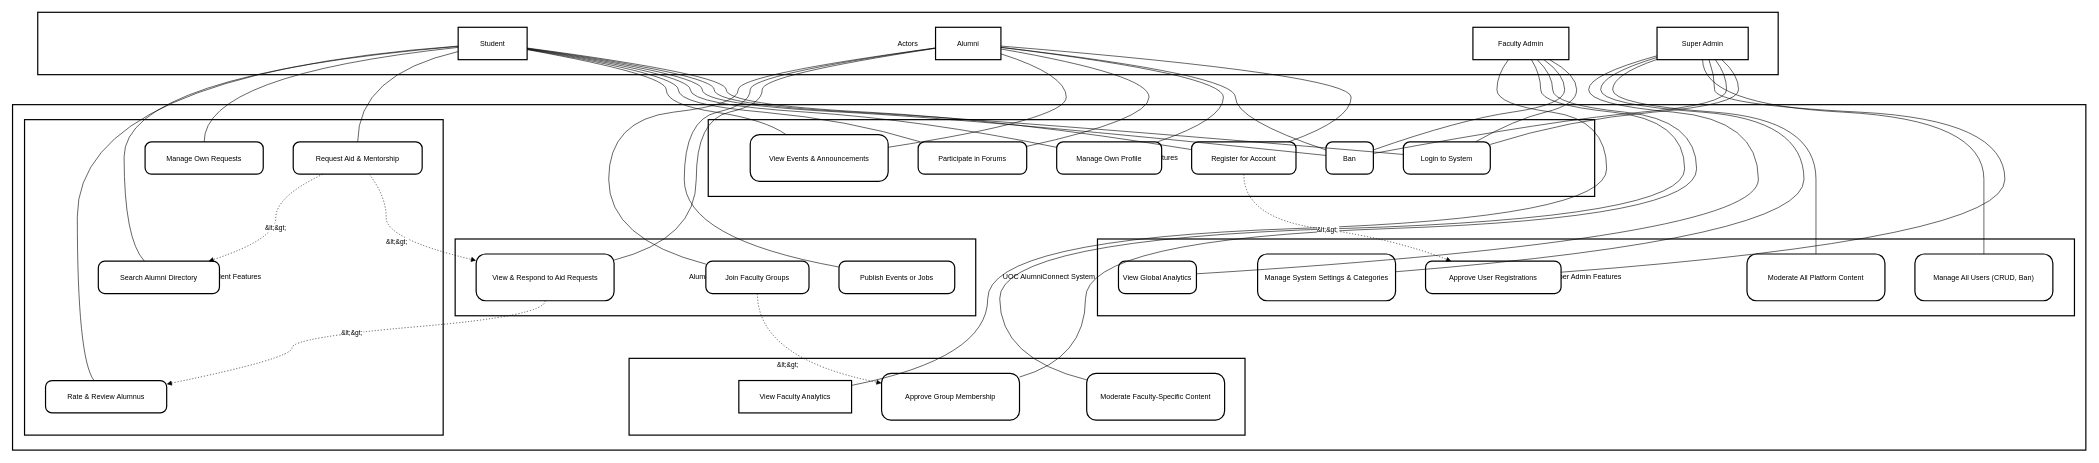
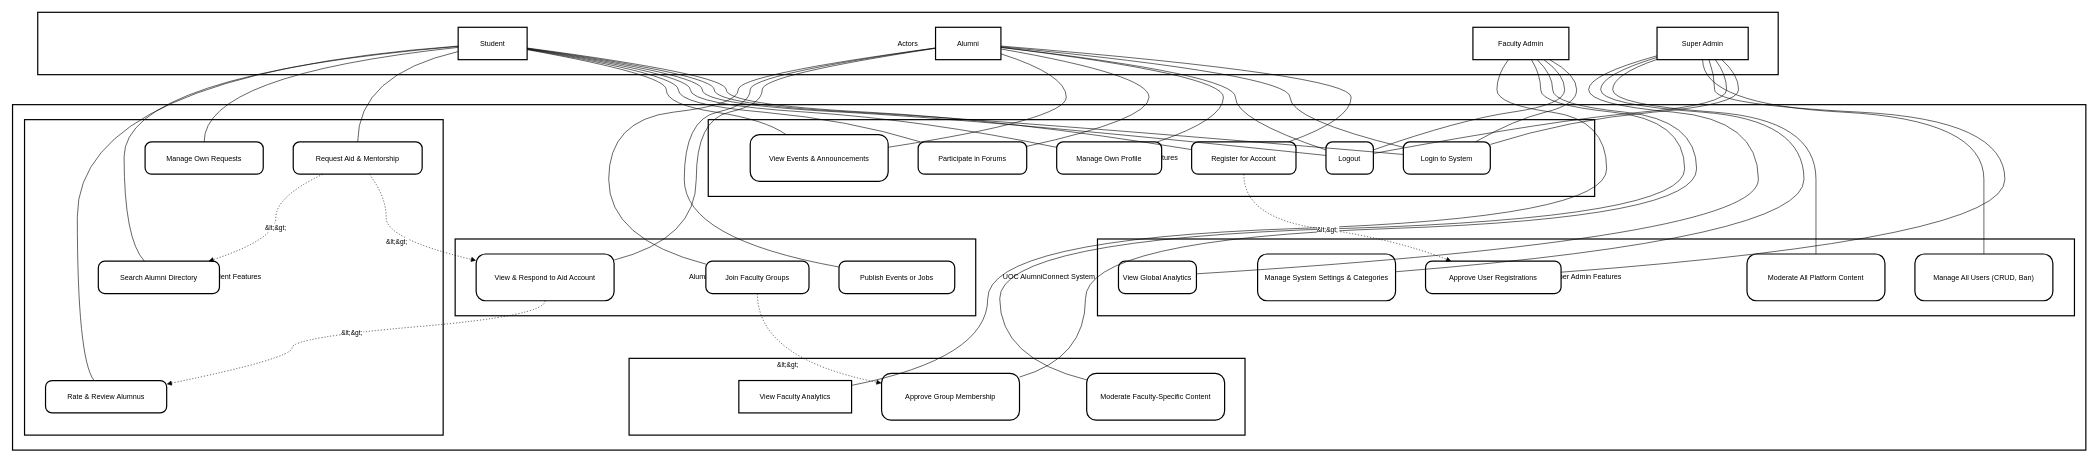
none -> (1230, 76)
(1350, 158) -> (1350, 158)
(545, 278) -> (545, 278)
